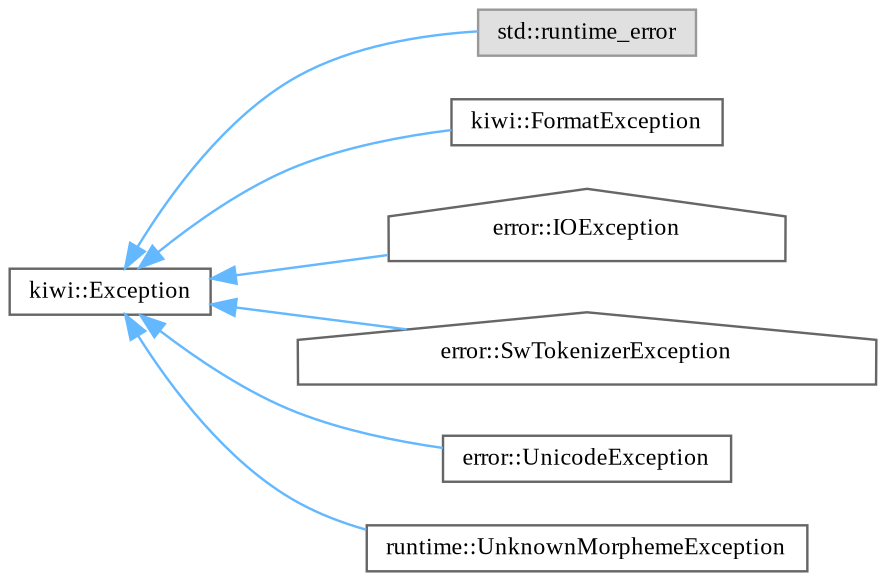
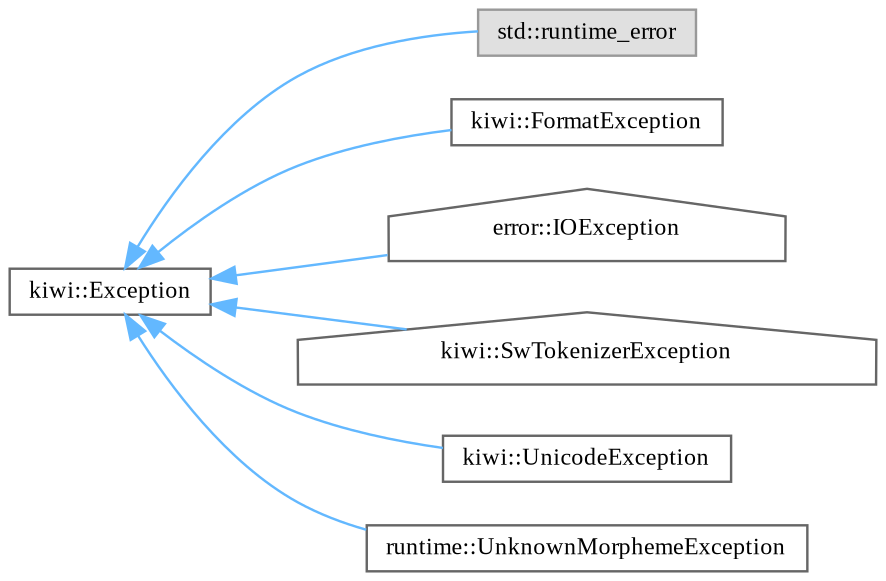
(587, 352) -> (587, 352)
(587, 459) -> (587, 459)
